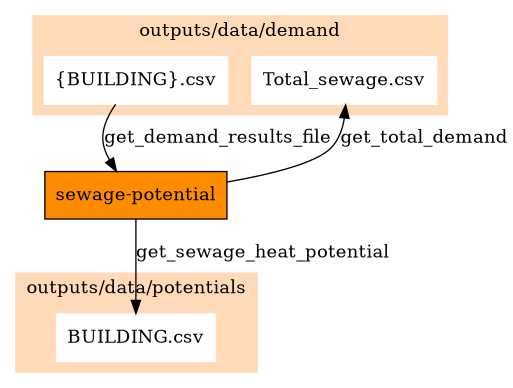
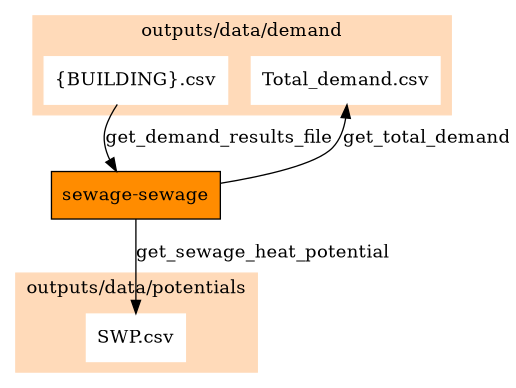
(344, 80) -> (346, 80)
(136, 195) -> (136, 195)
(136, 338) -> (136, 338)
